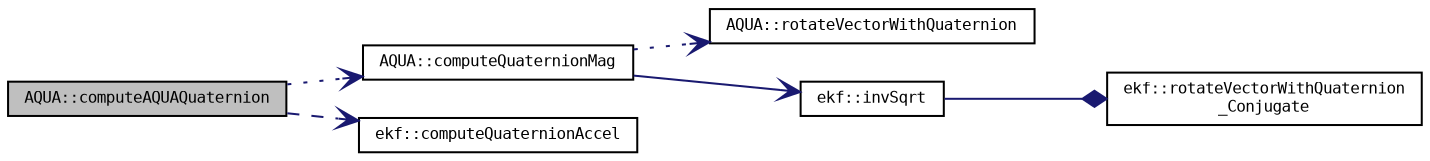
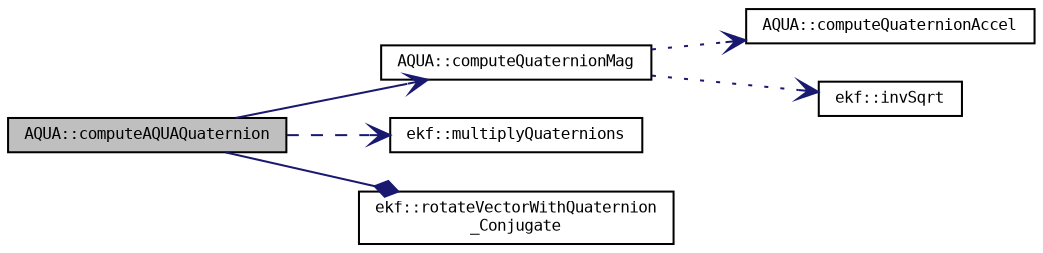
(872, 26) -> (890, 26)
(315, 82) -> (322, 101)
(707, 83) -> (725, 83)
(1013, 99) -> (300, 169)
(498, 135) -> (516, 135)
